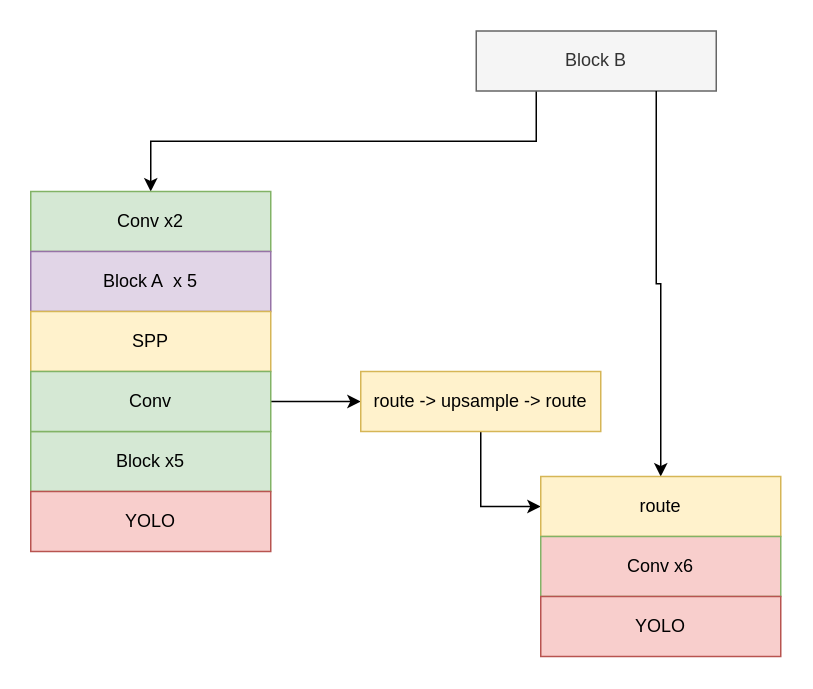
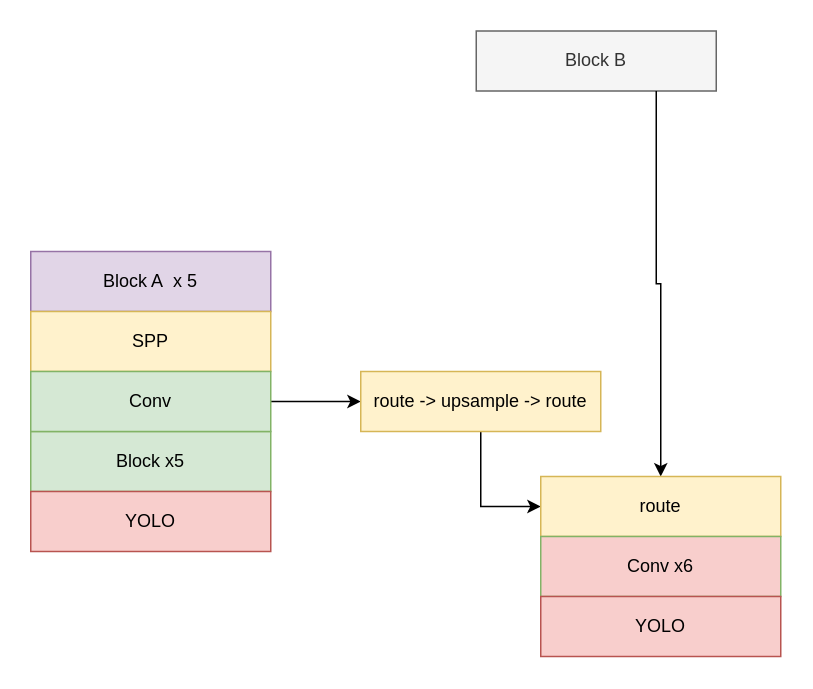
(349, 141) -> none
(151, 221) -> none
